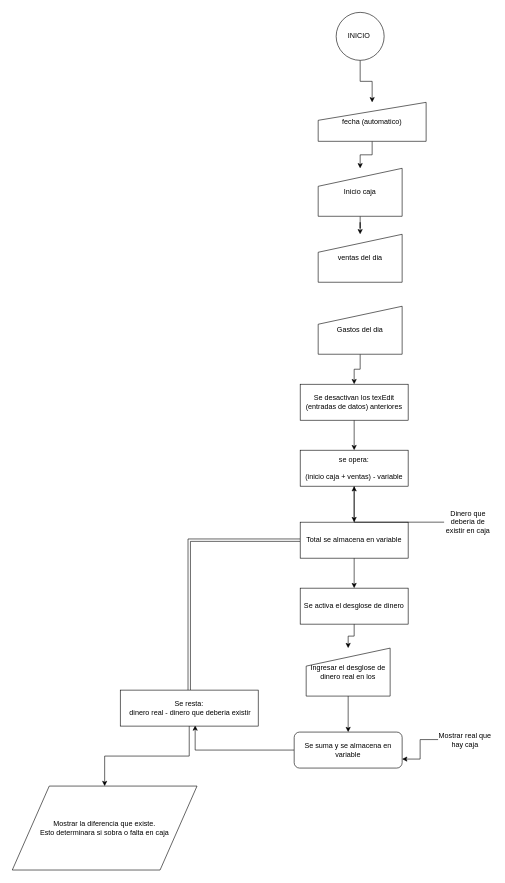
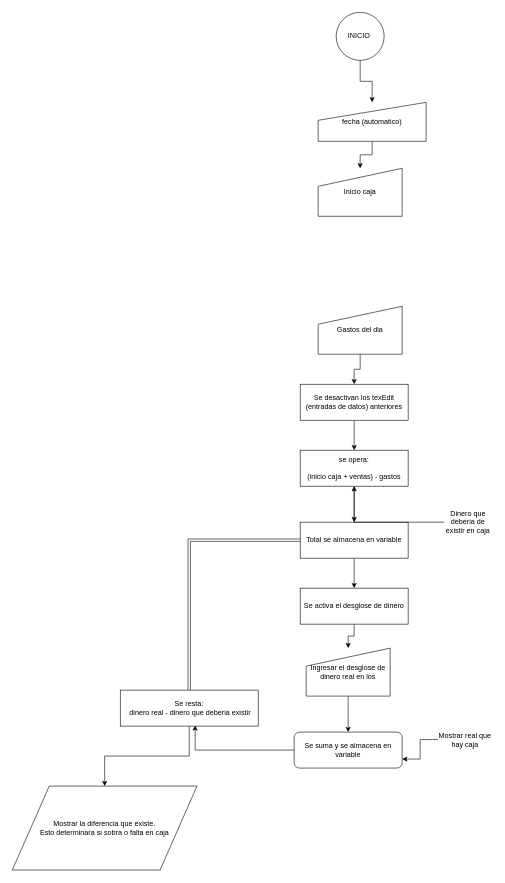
(360, 225) -> none
(360, 258) -> none
(354, 468) -> (354, 468)
